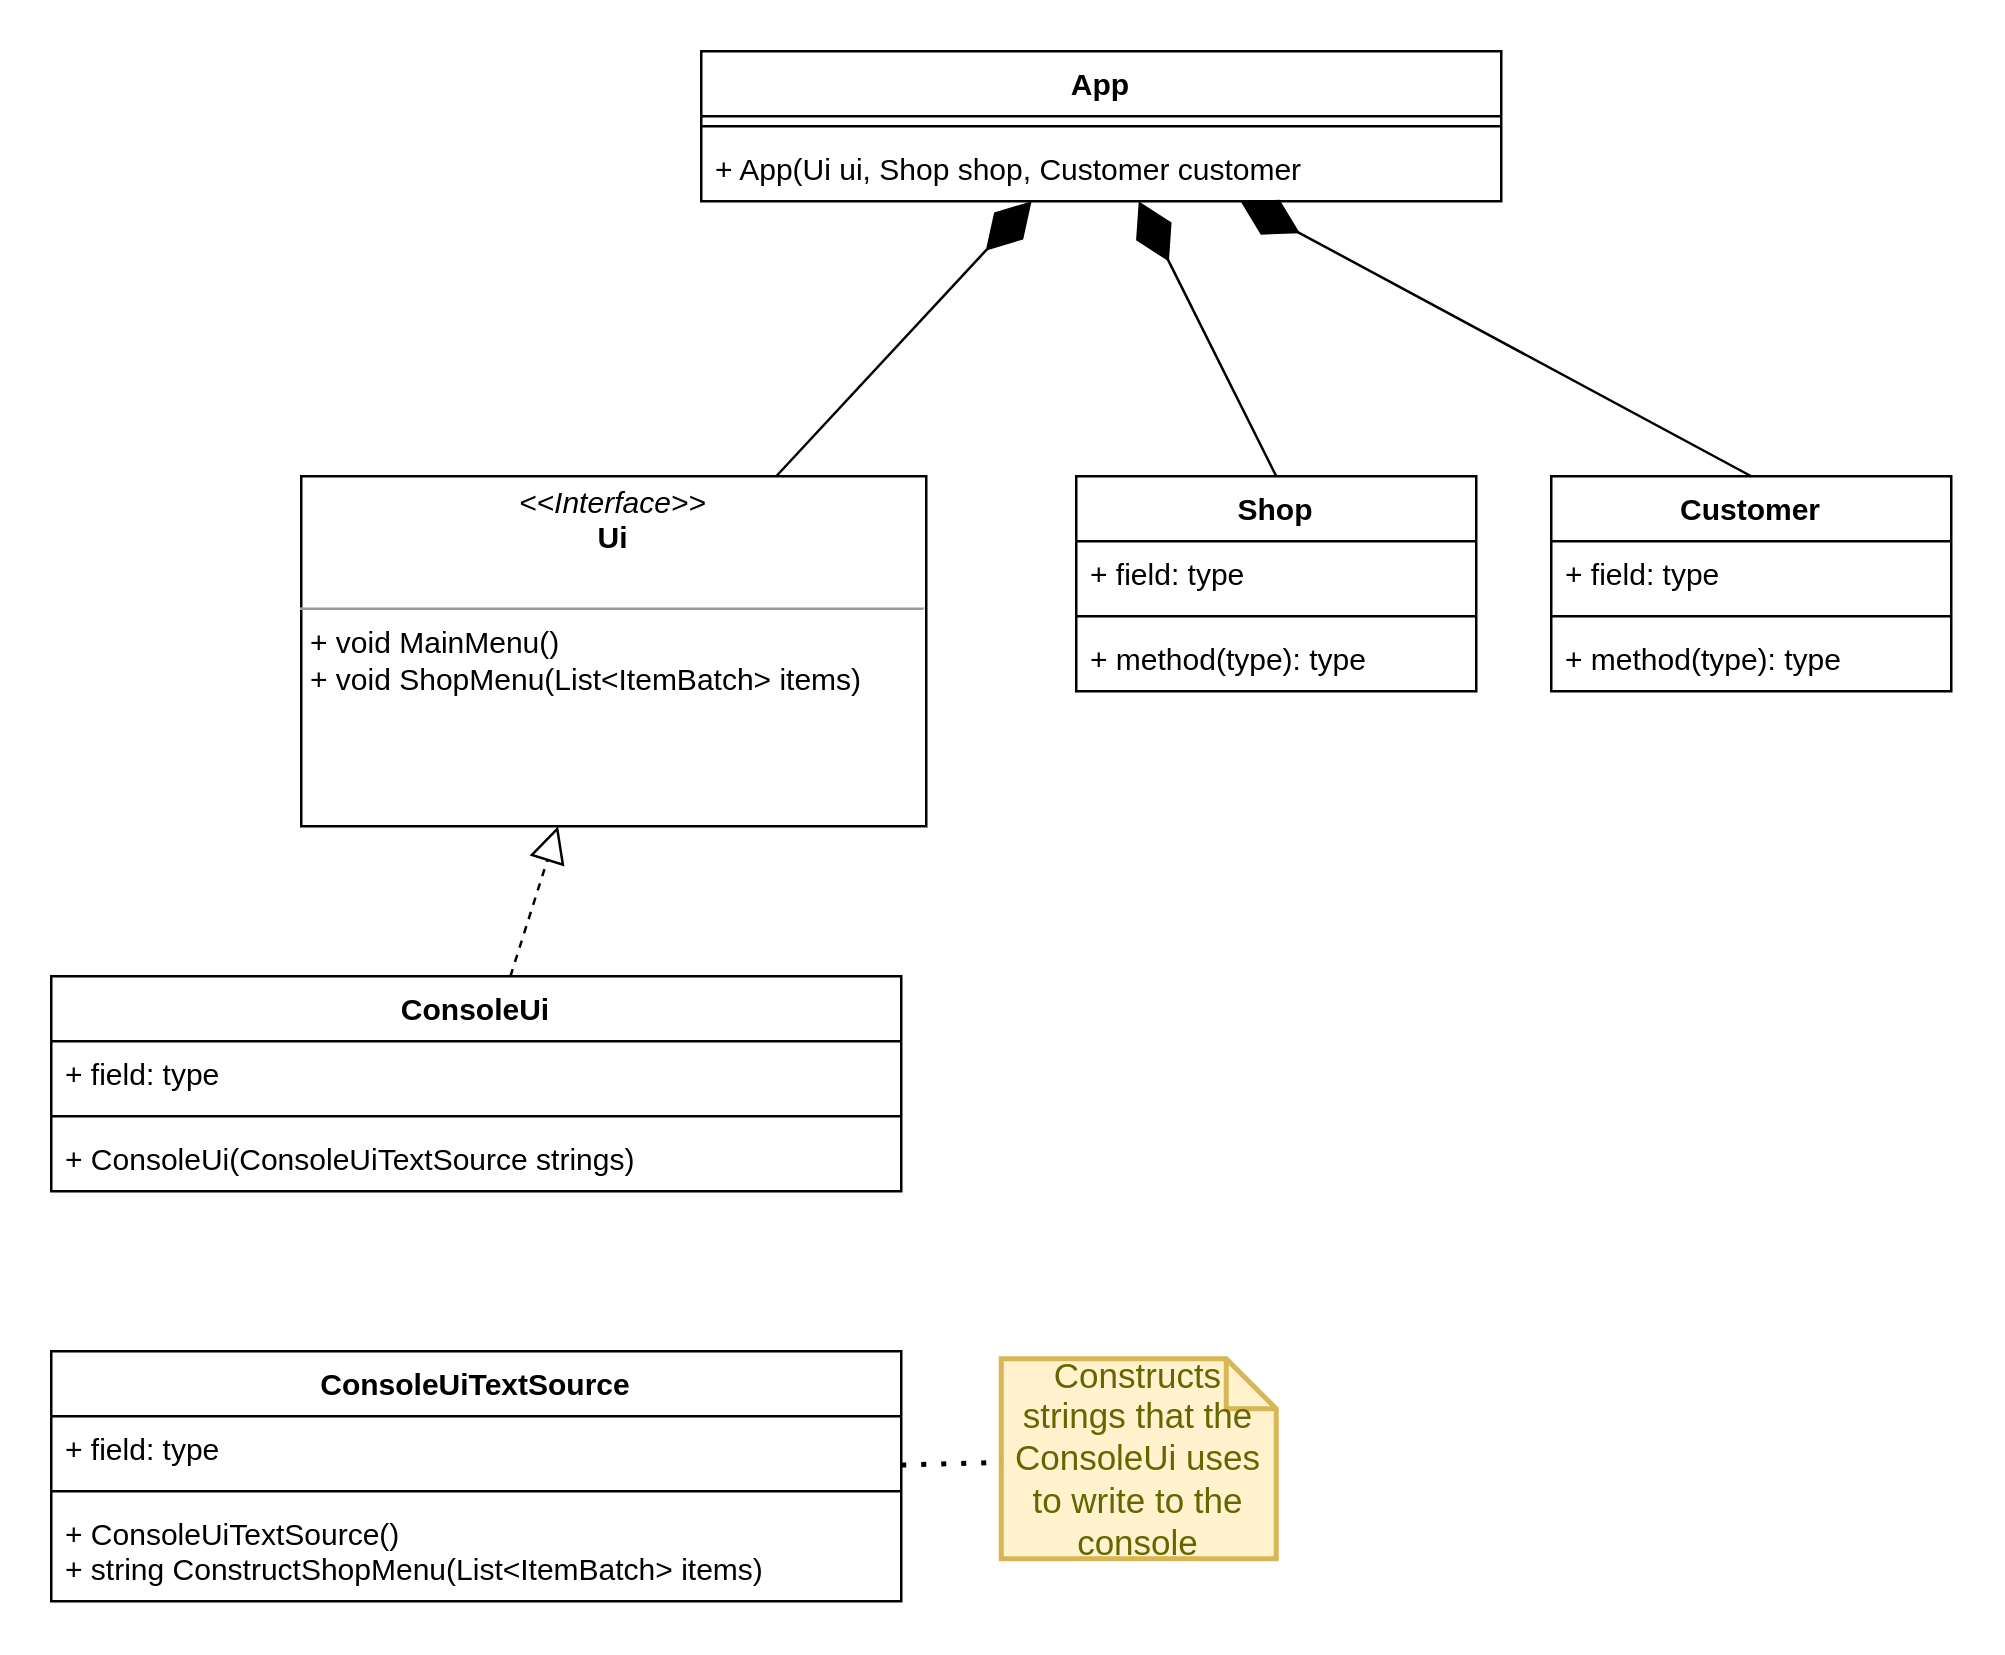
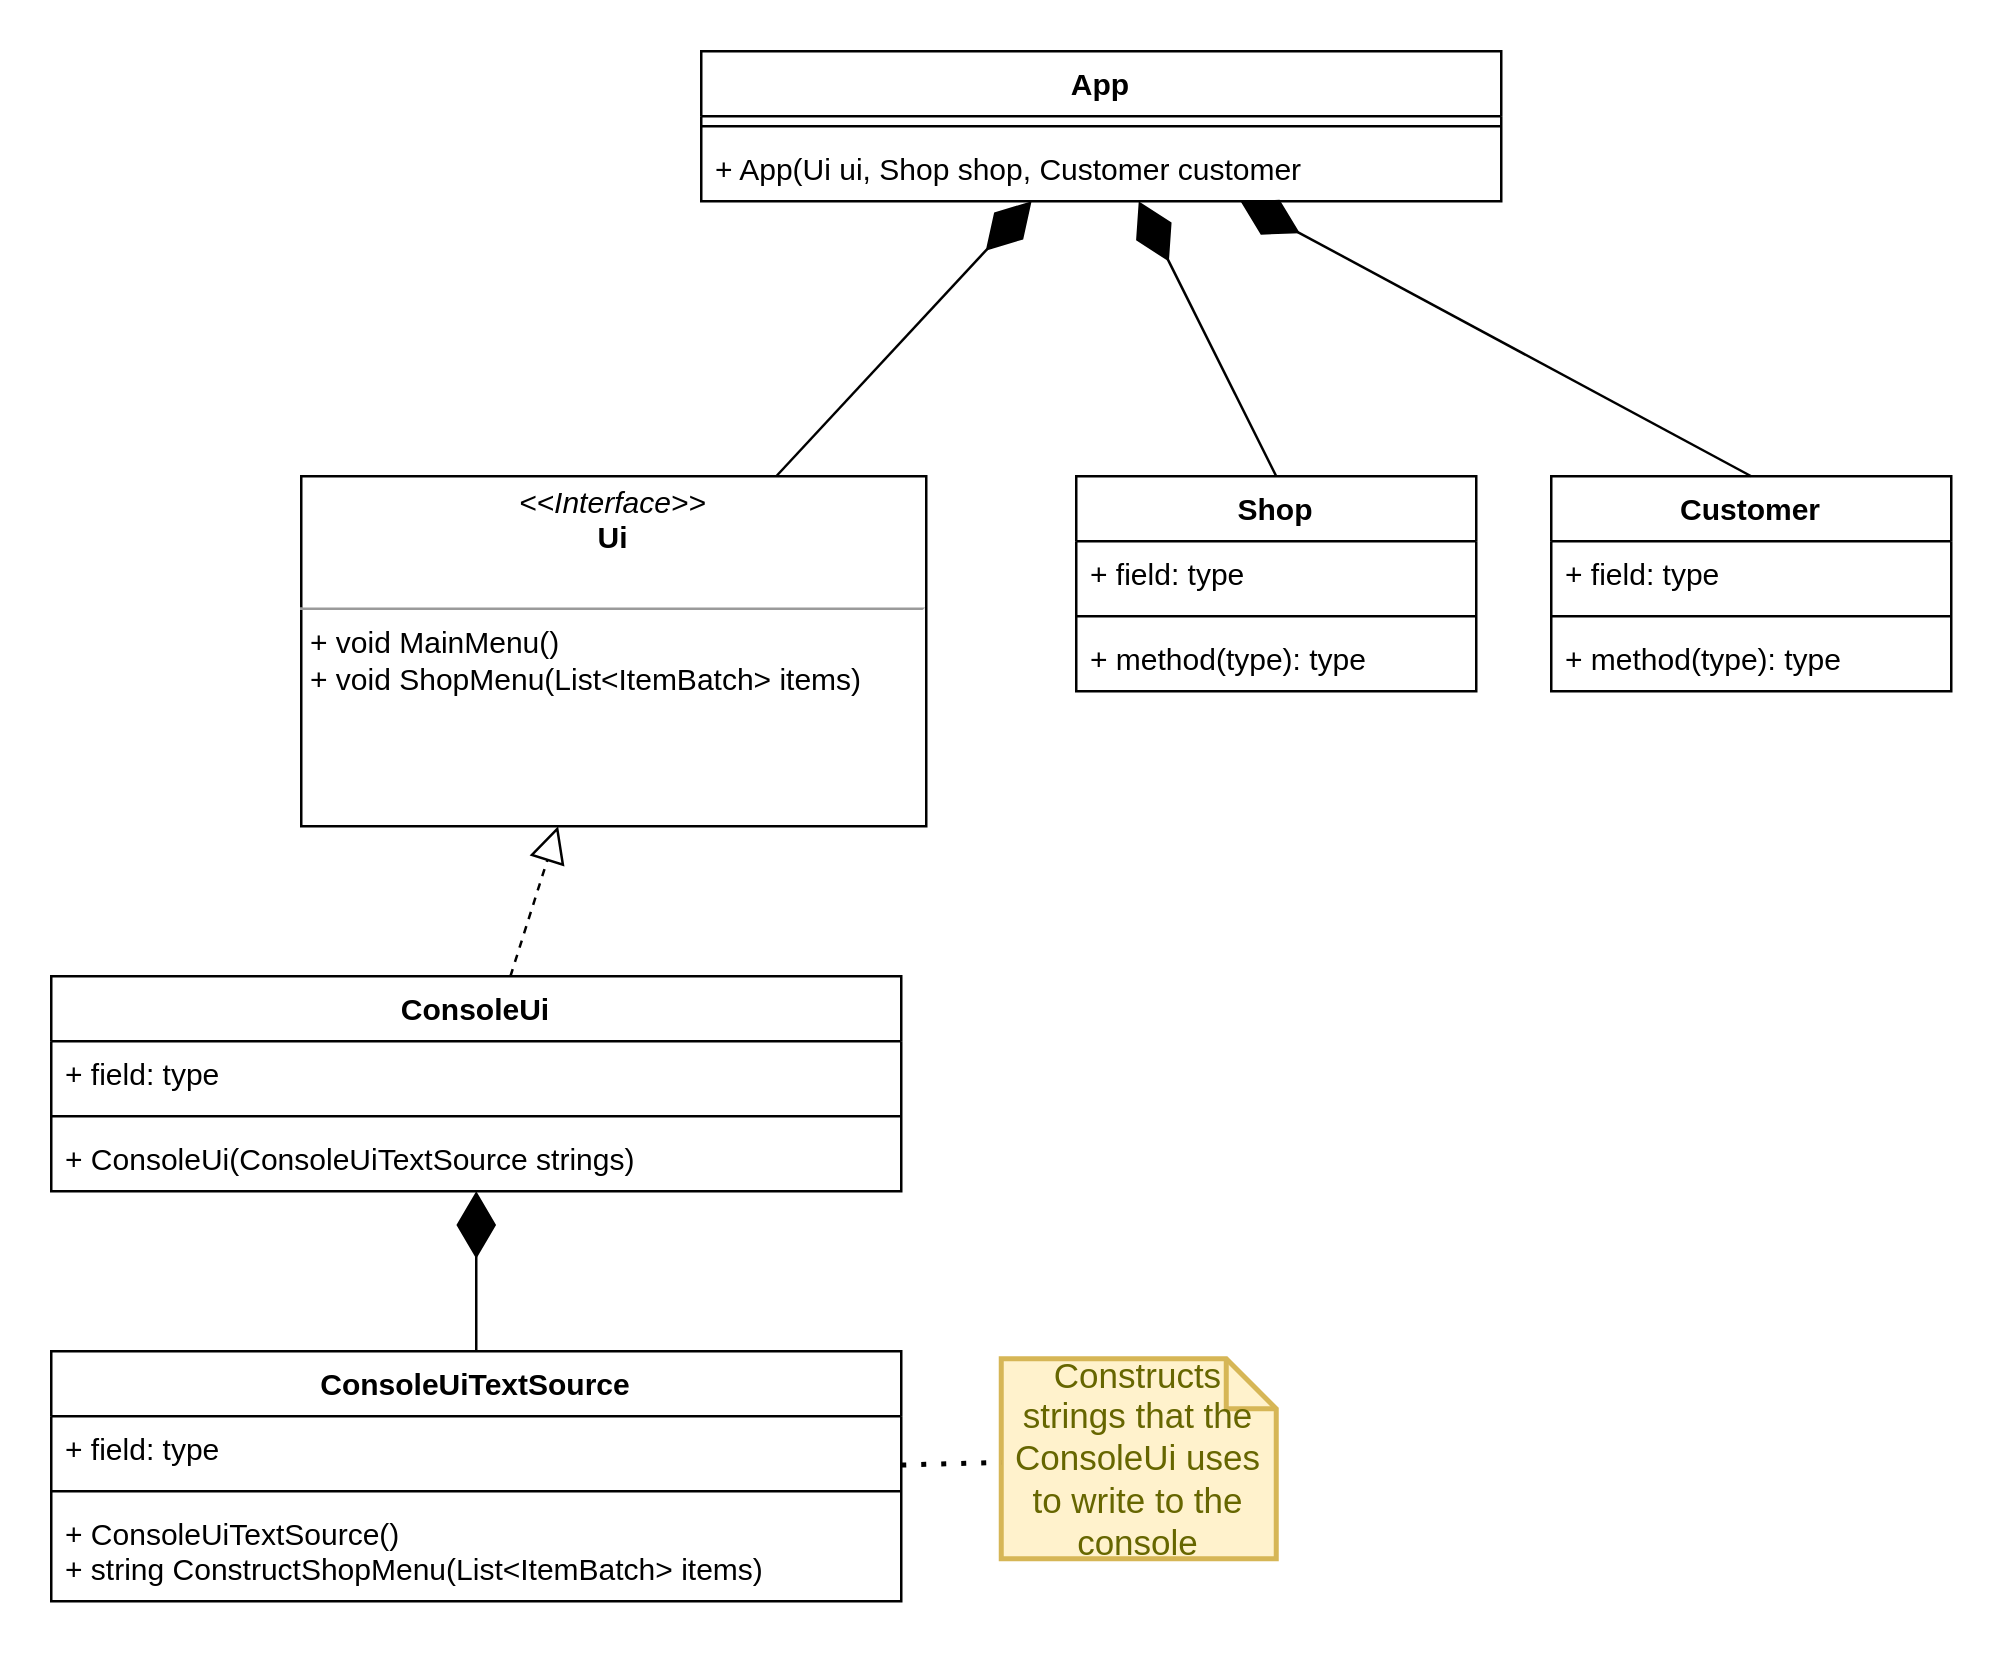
none -> (476, 1304)
